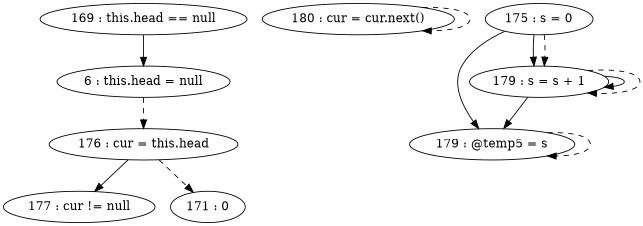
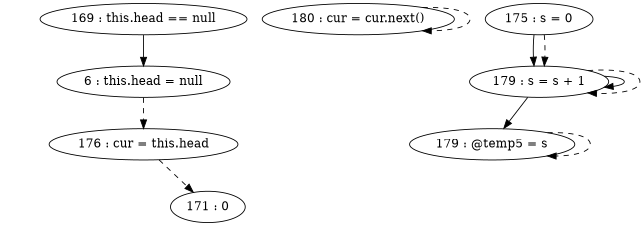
(461, 68) -> none
(79, 207) -> none
